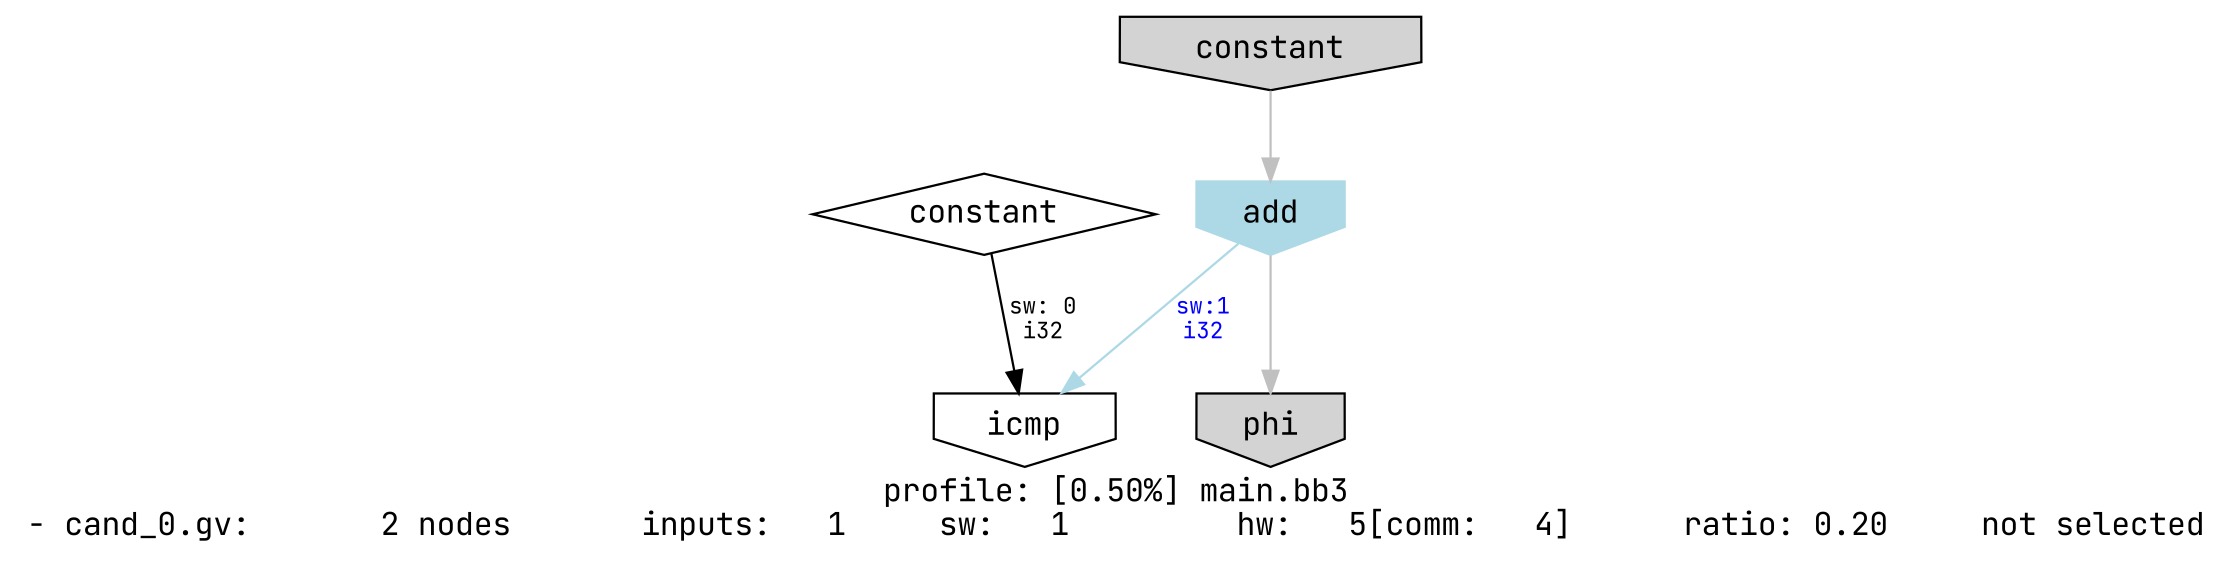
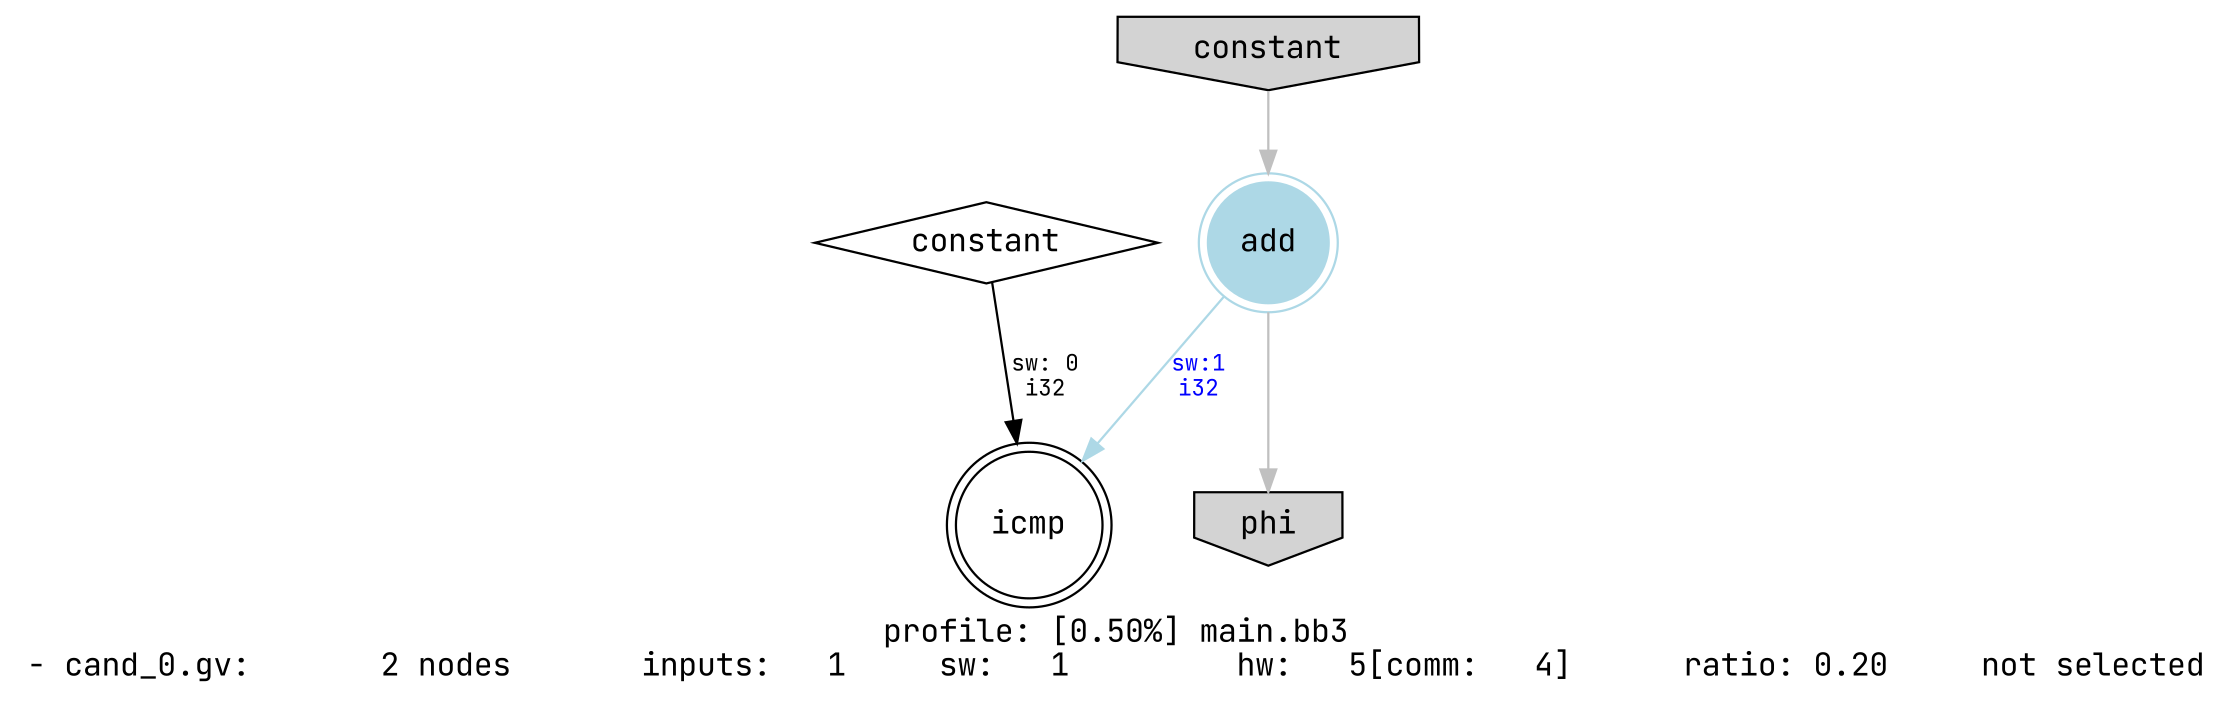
(1271, 214) -> (1268, 243)
(1025, 426) -> (1029, 525)
